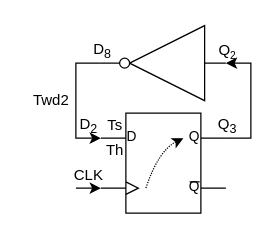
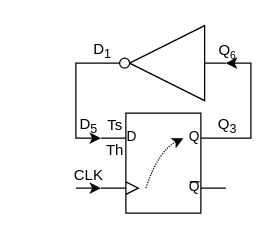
(103, 51) -> (103, 51)
(228, 51) -> (228, 51)
(51, 101) -> none
(89, 126) -> (89, 126)
